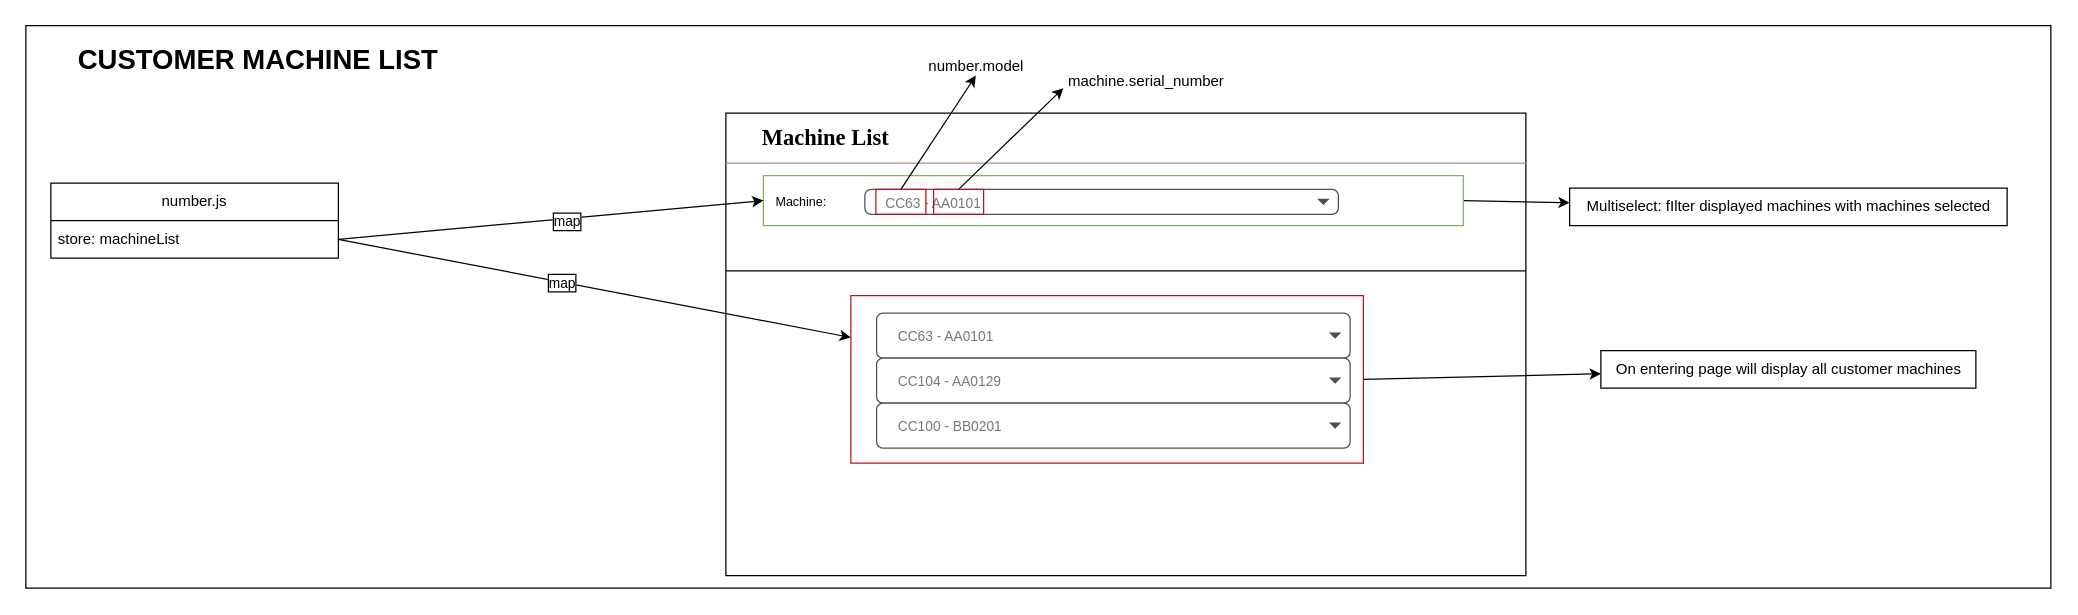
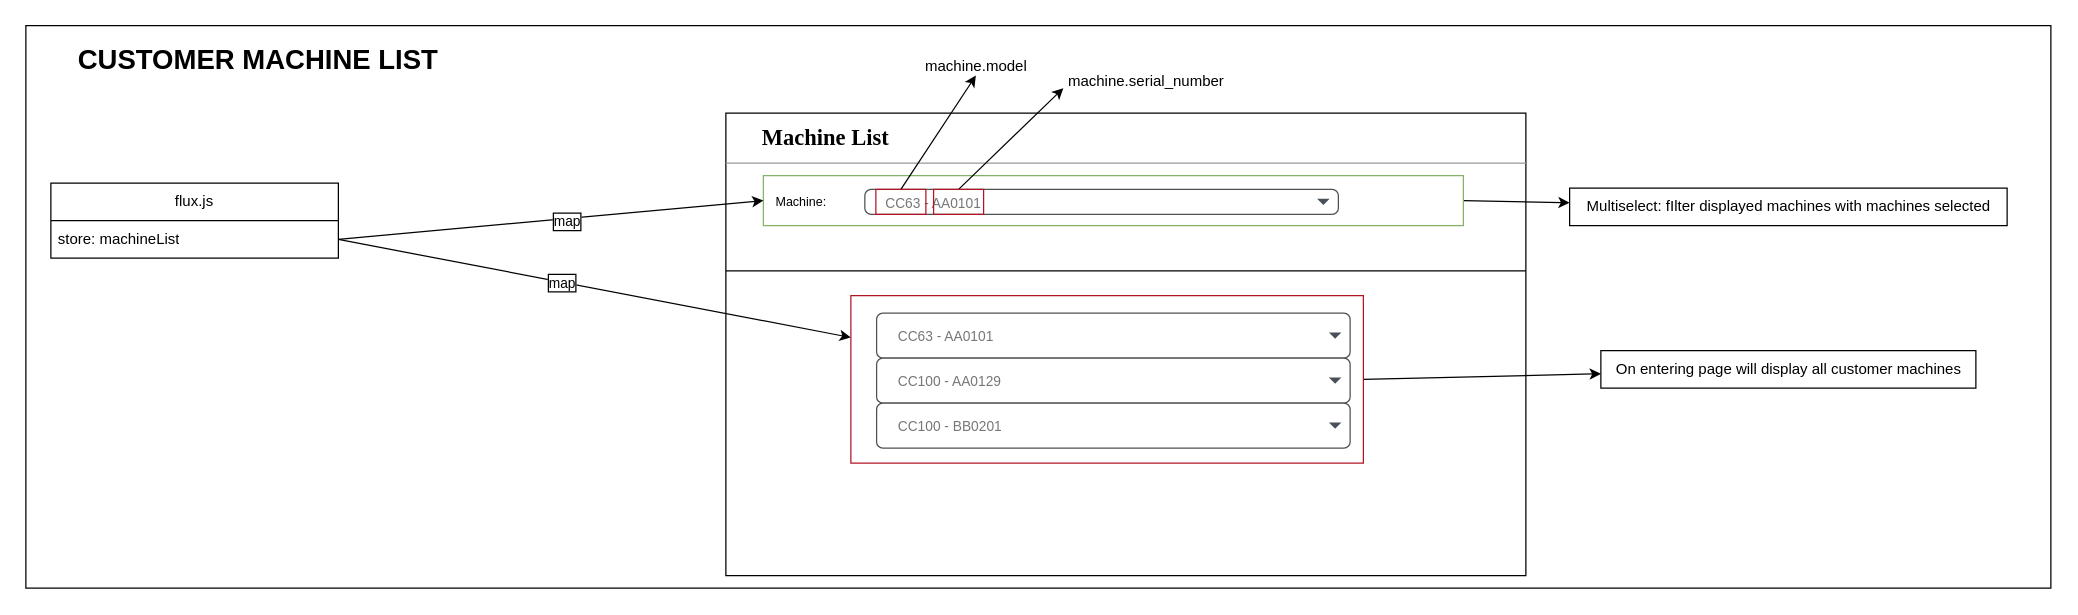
(976, 67) -> (976, 67)
(194, 202) -> (194, 202)
(962, 381) -> (962, 381)
